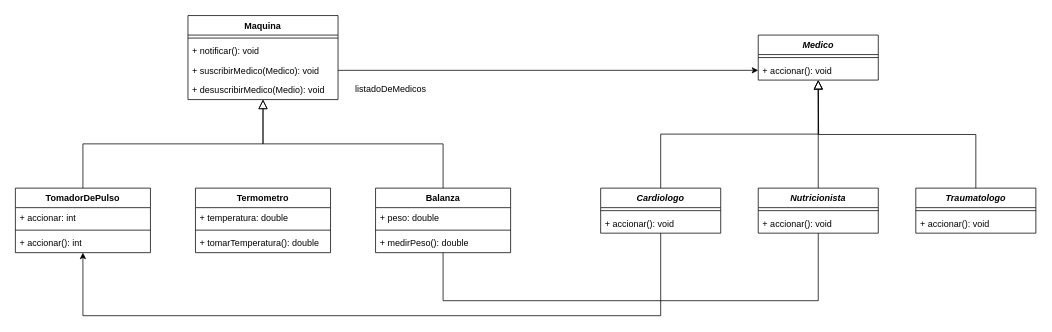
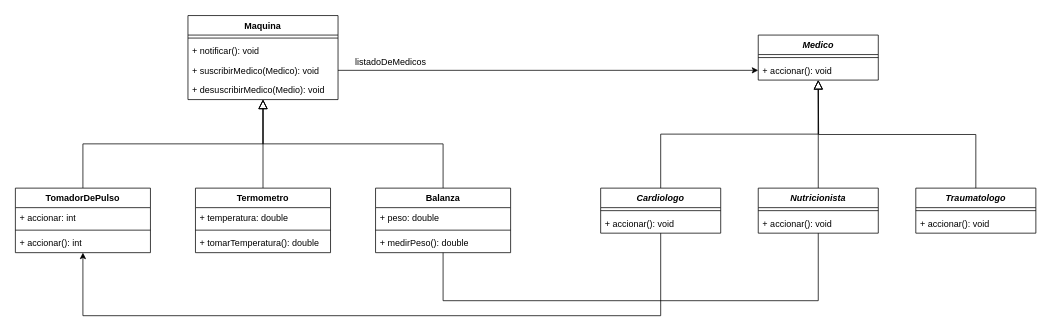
(390, 89) -> (390, 63)
none -> (263, 167)
